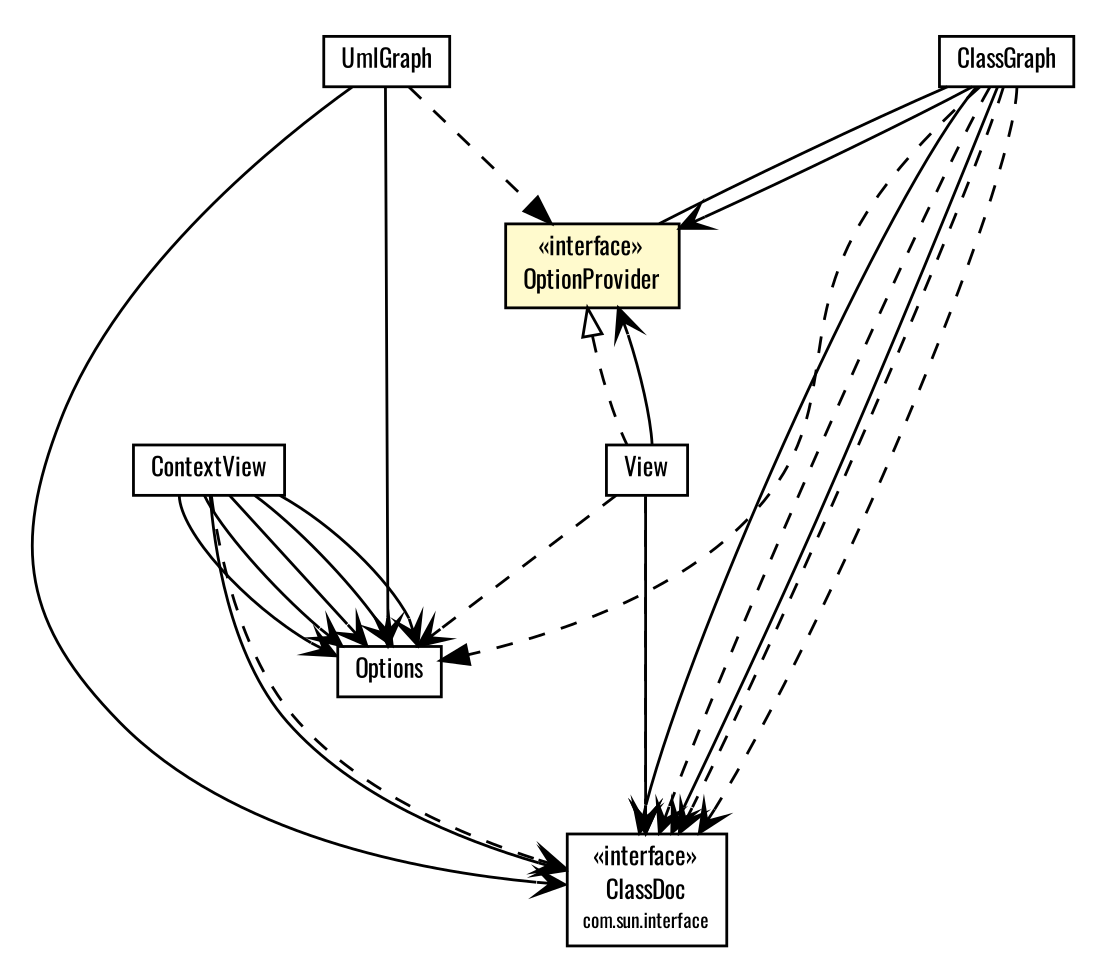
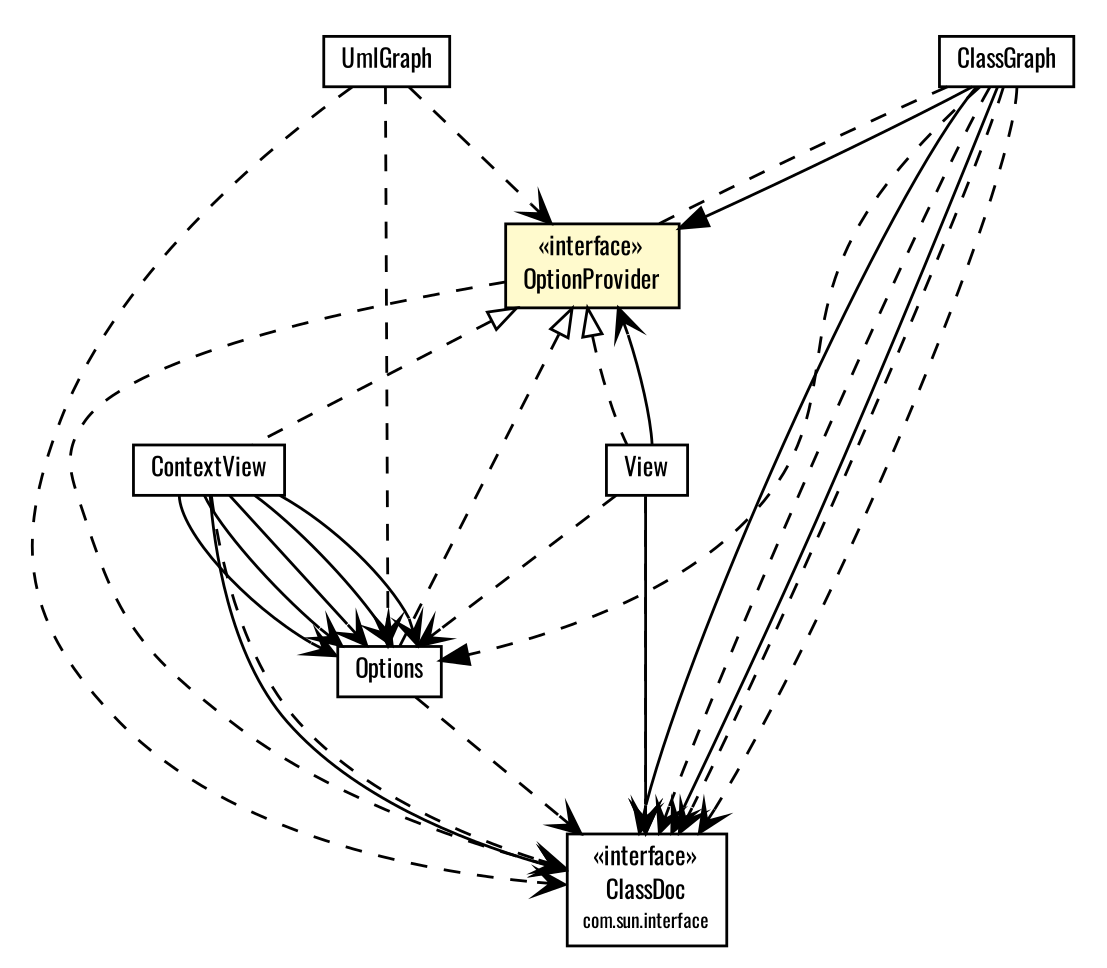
(470, 146) -> (470, 146)
(802, 153) -> (802, 153)
(840, 154) -> (840, 154)
(387, 352) -> (387, 352)
none -> (366, 386)
none -> (479, 490)
none -> (92, 539)
(37, 585) -> (37, 585)
none -> (487, 756)
